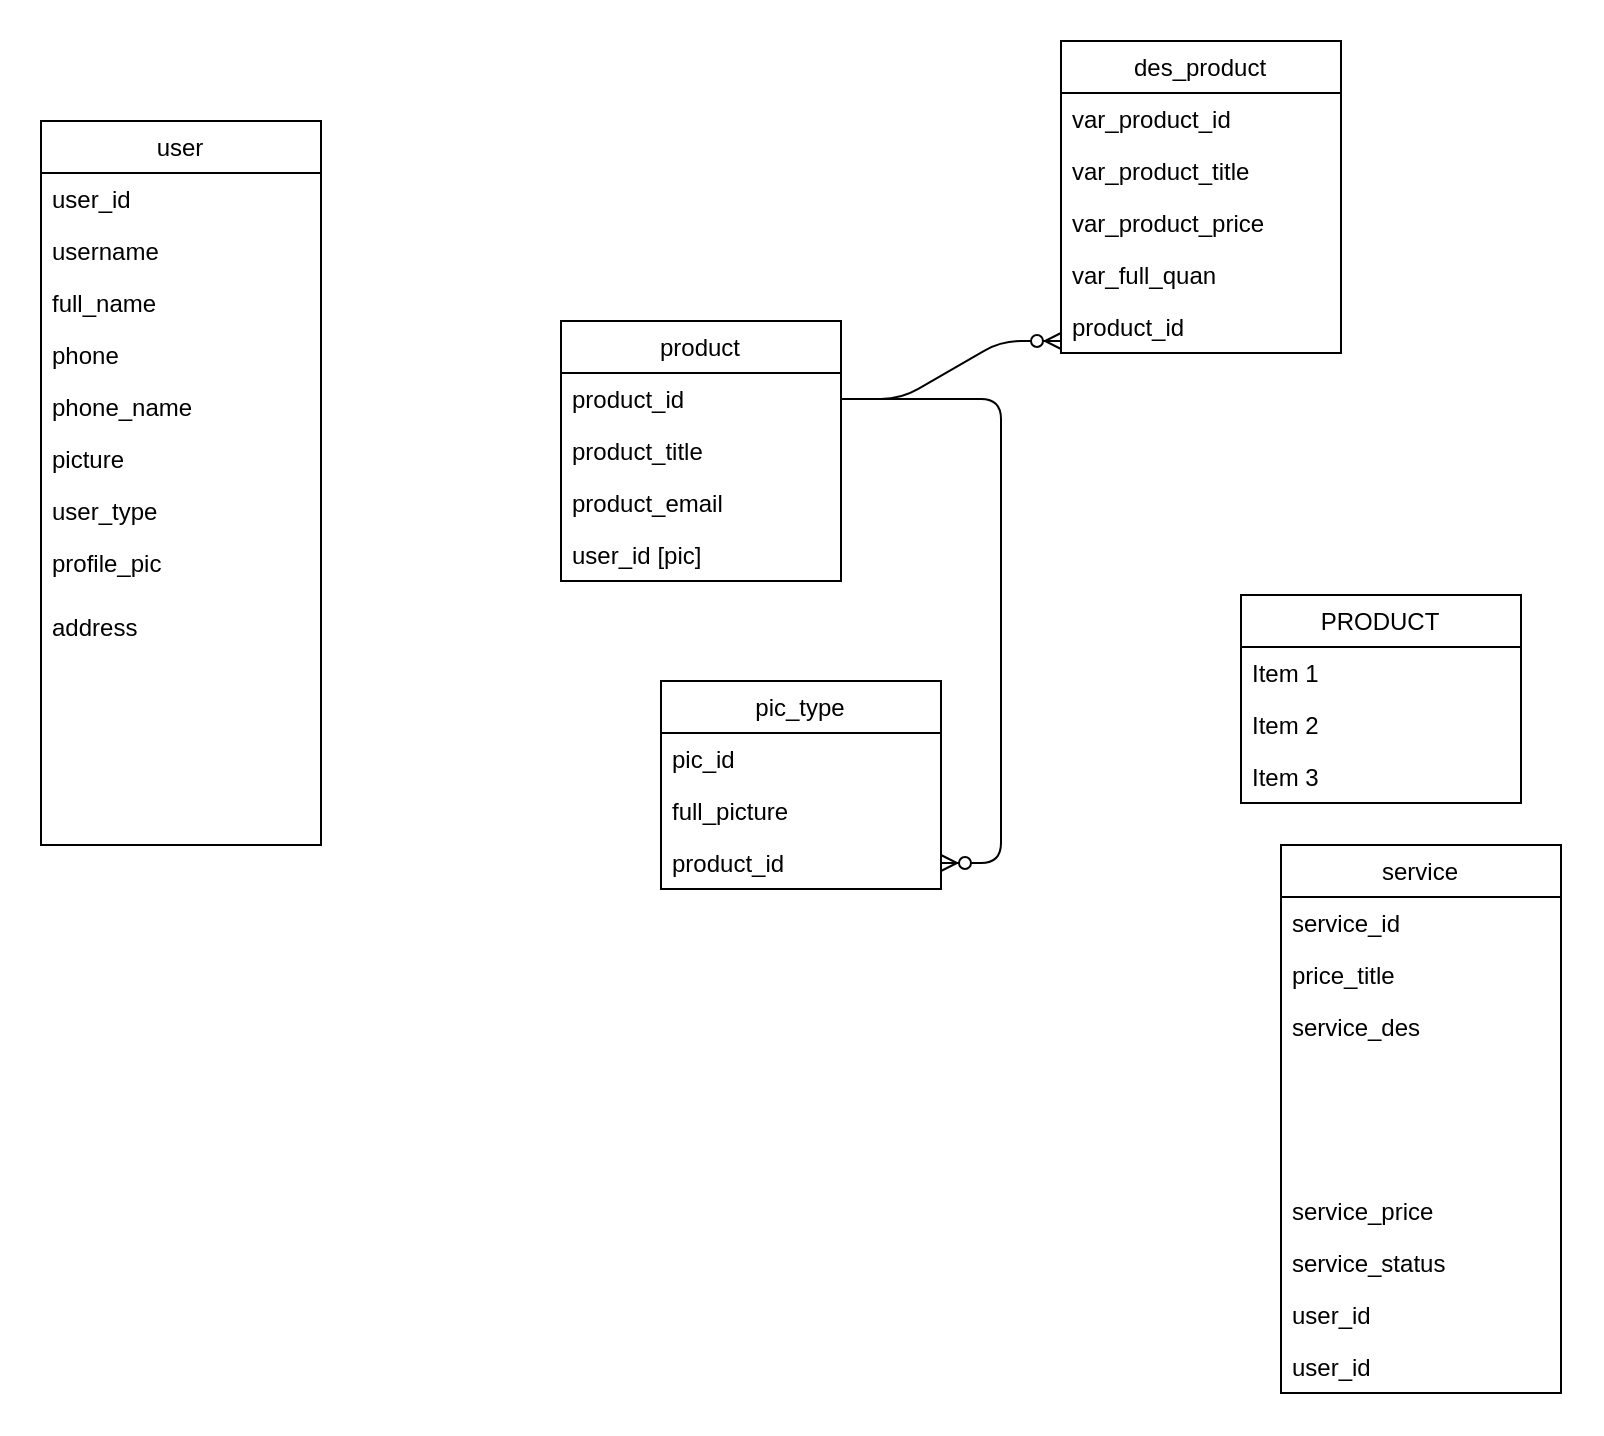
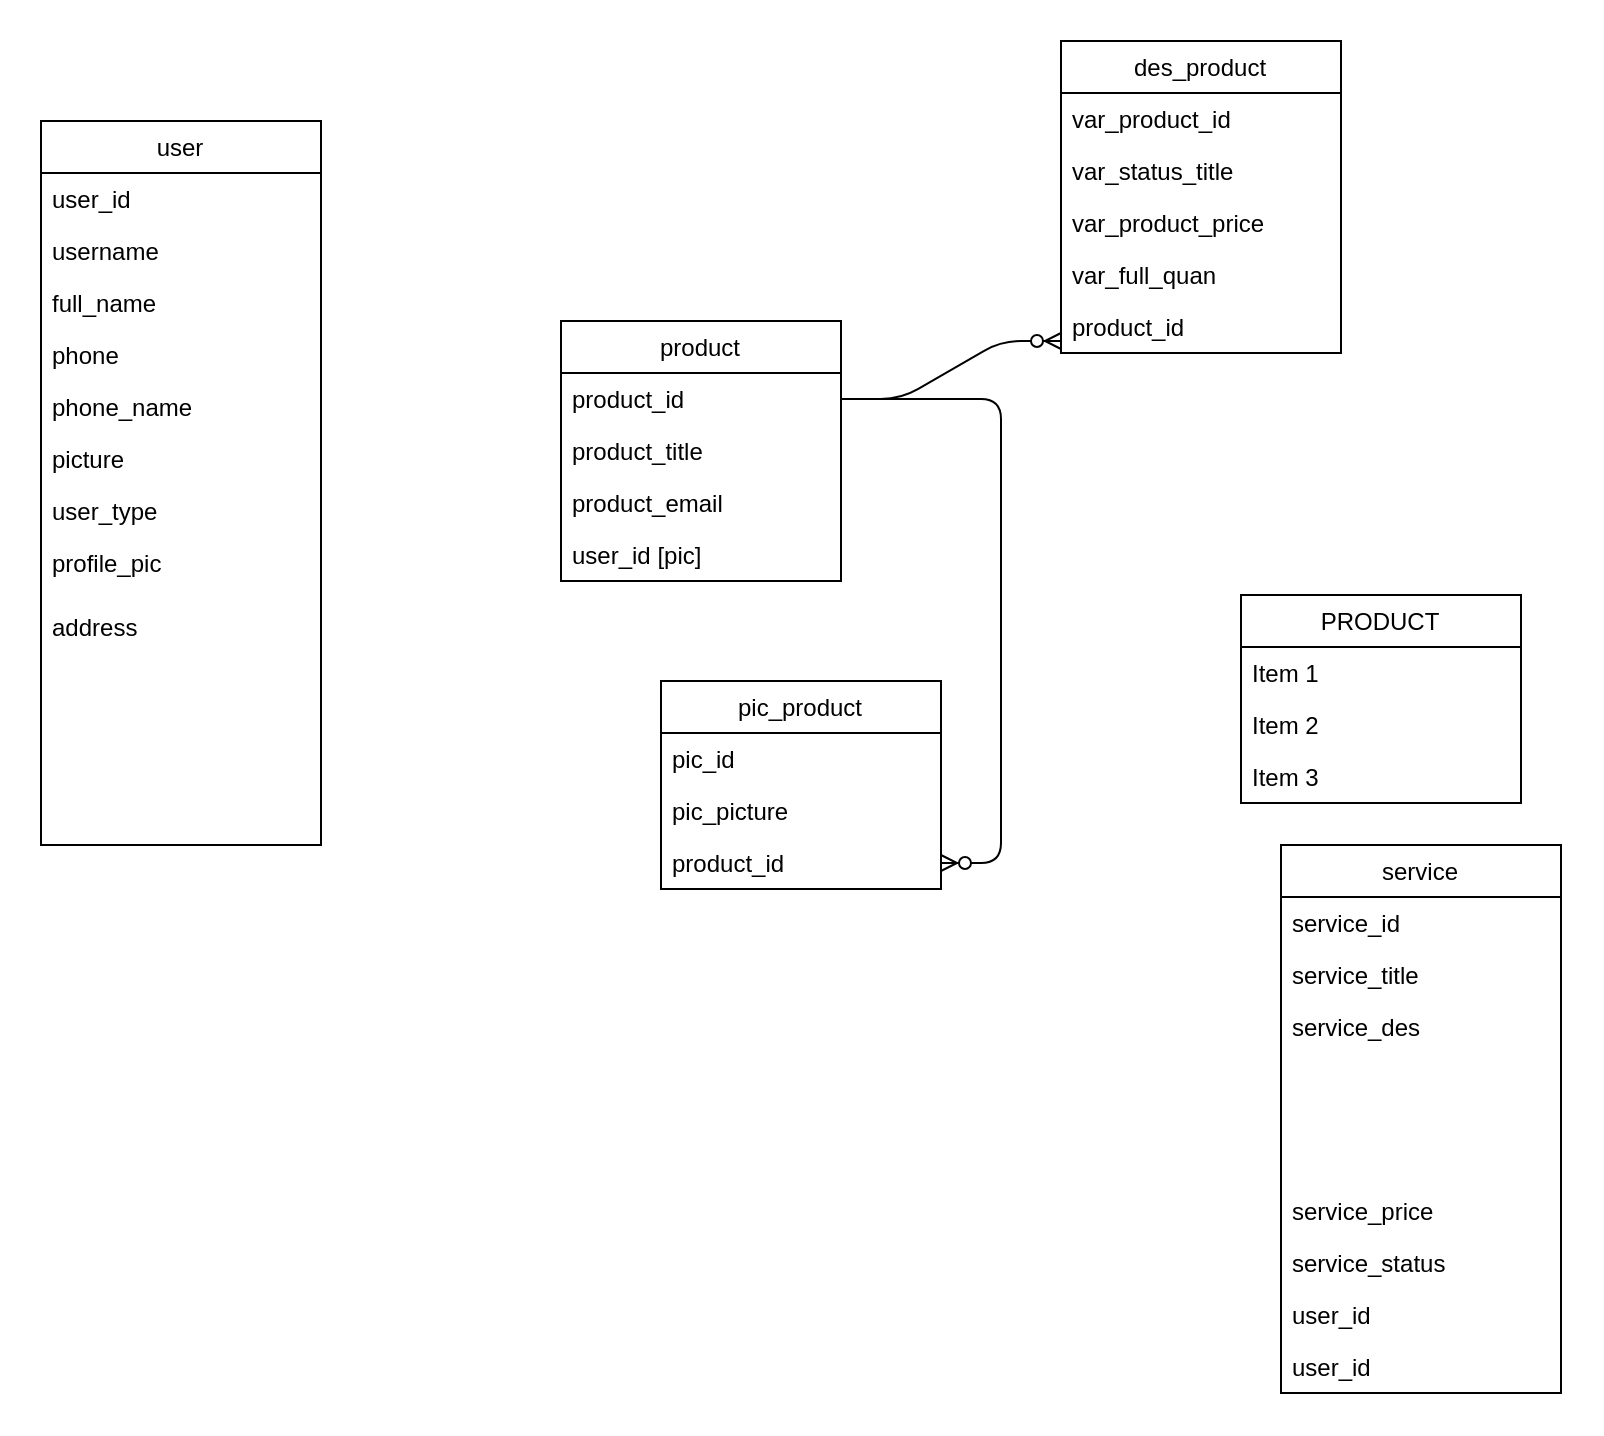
(1180, 172) -> (1173, 172)
(800, 708) -> (800, 708)
(743, 812) -> (740, 812)
(1357, 976) -> (1370, 976)
